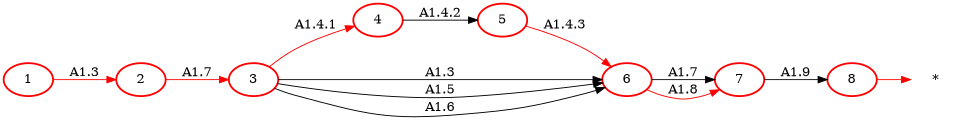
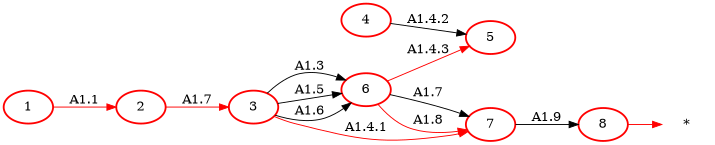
(566, 40) -> (424, 65)
(306, 44) -> (365, 138)
(85, 73) -> (85, 100)
